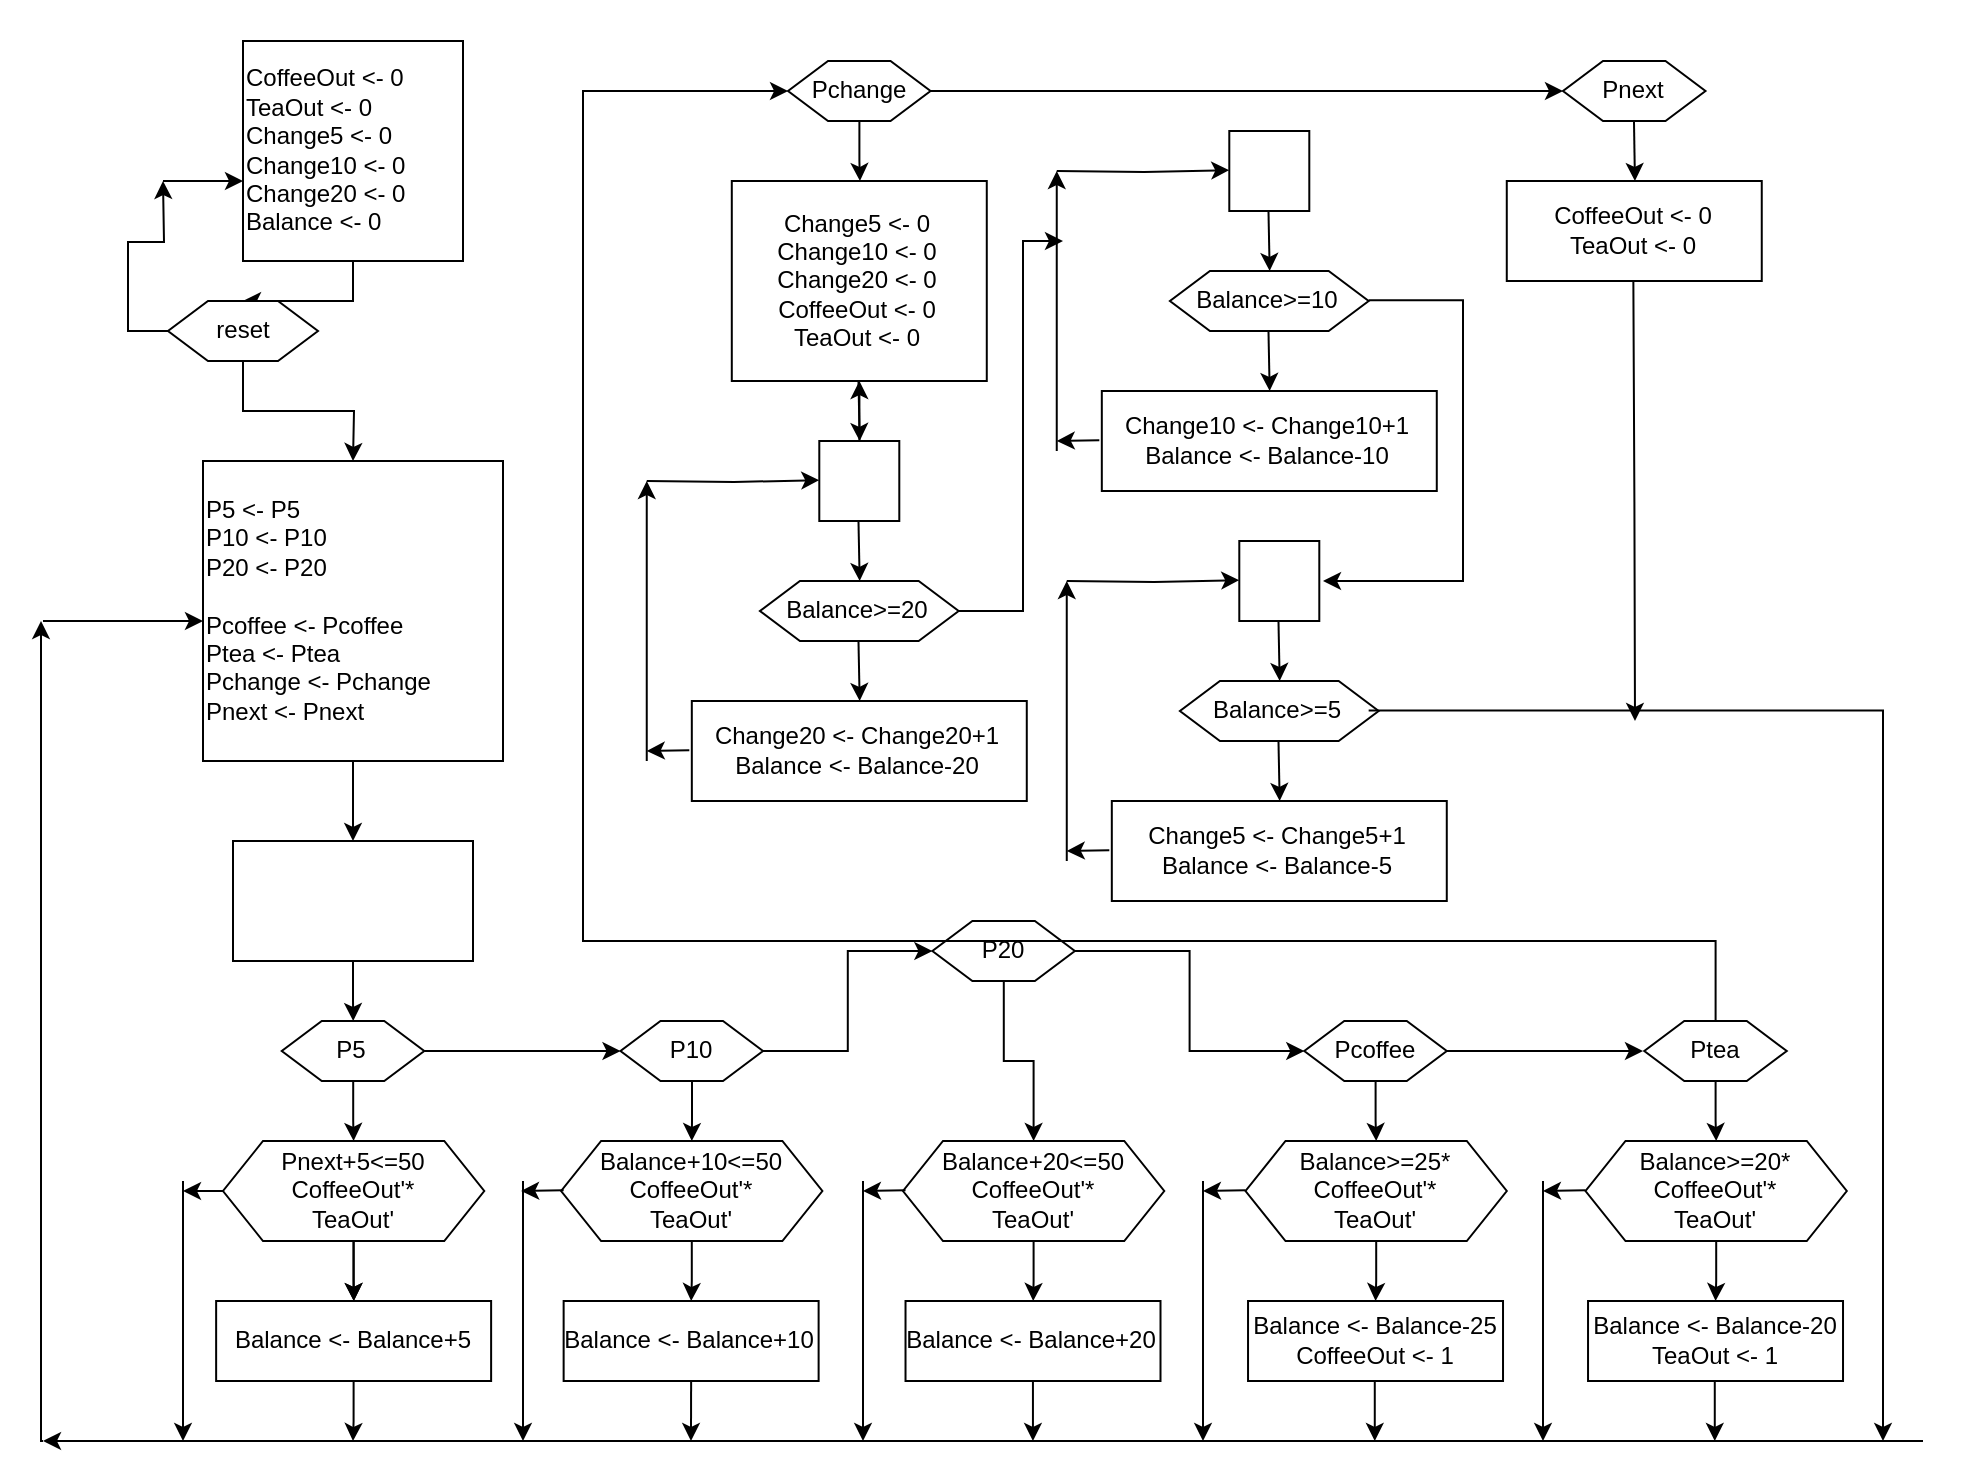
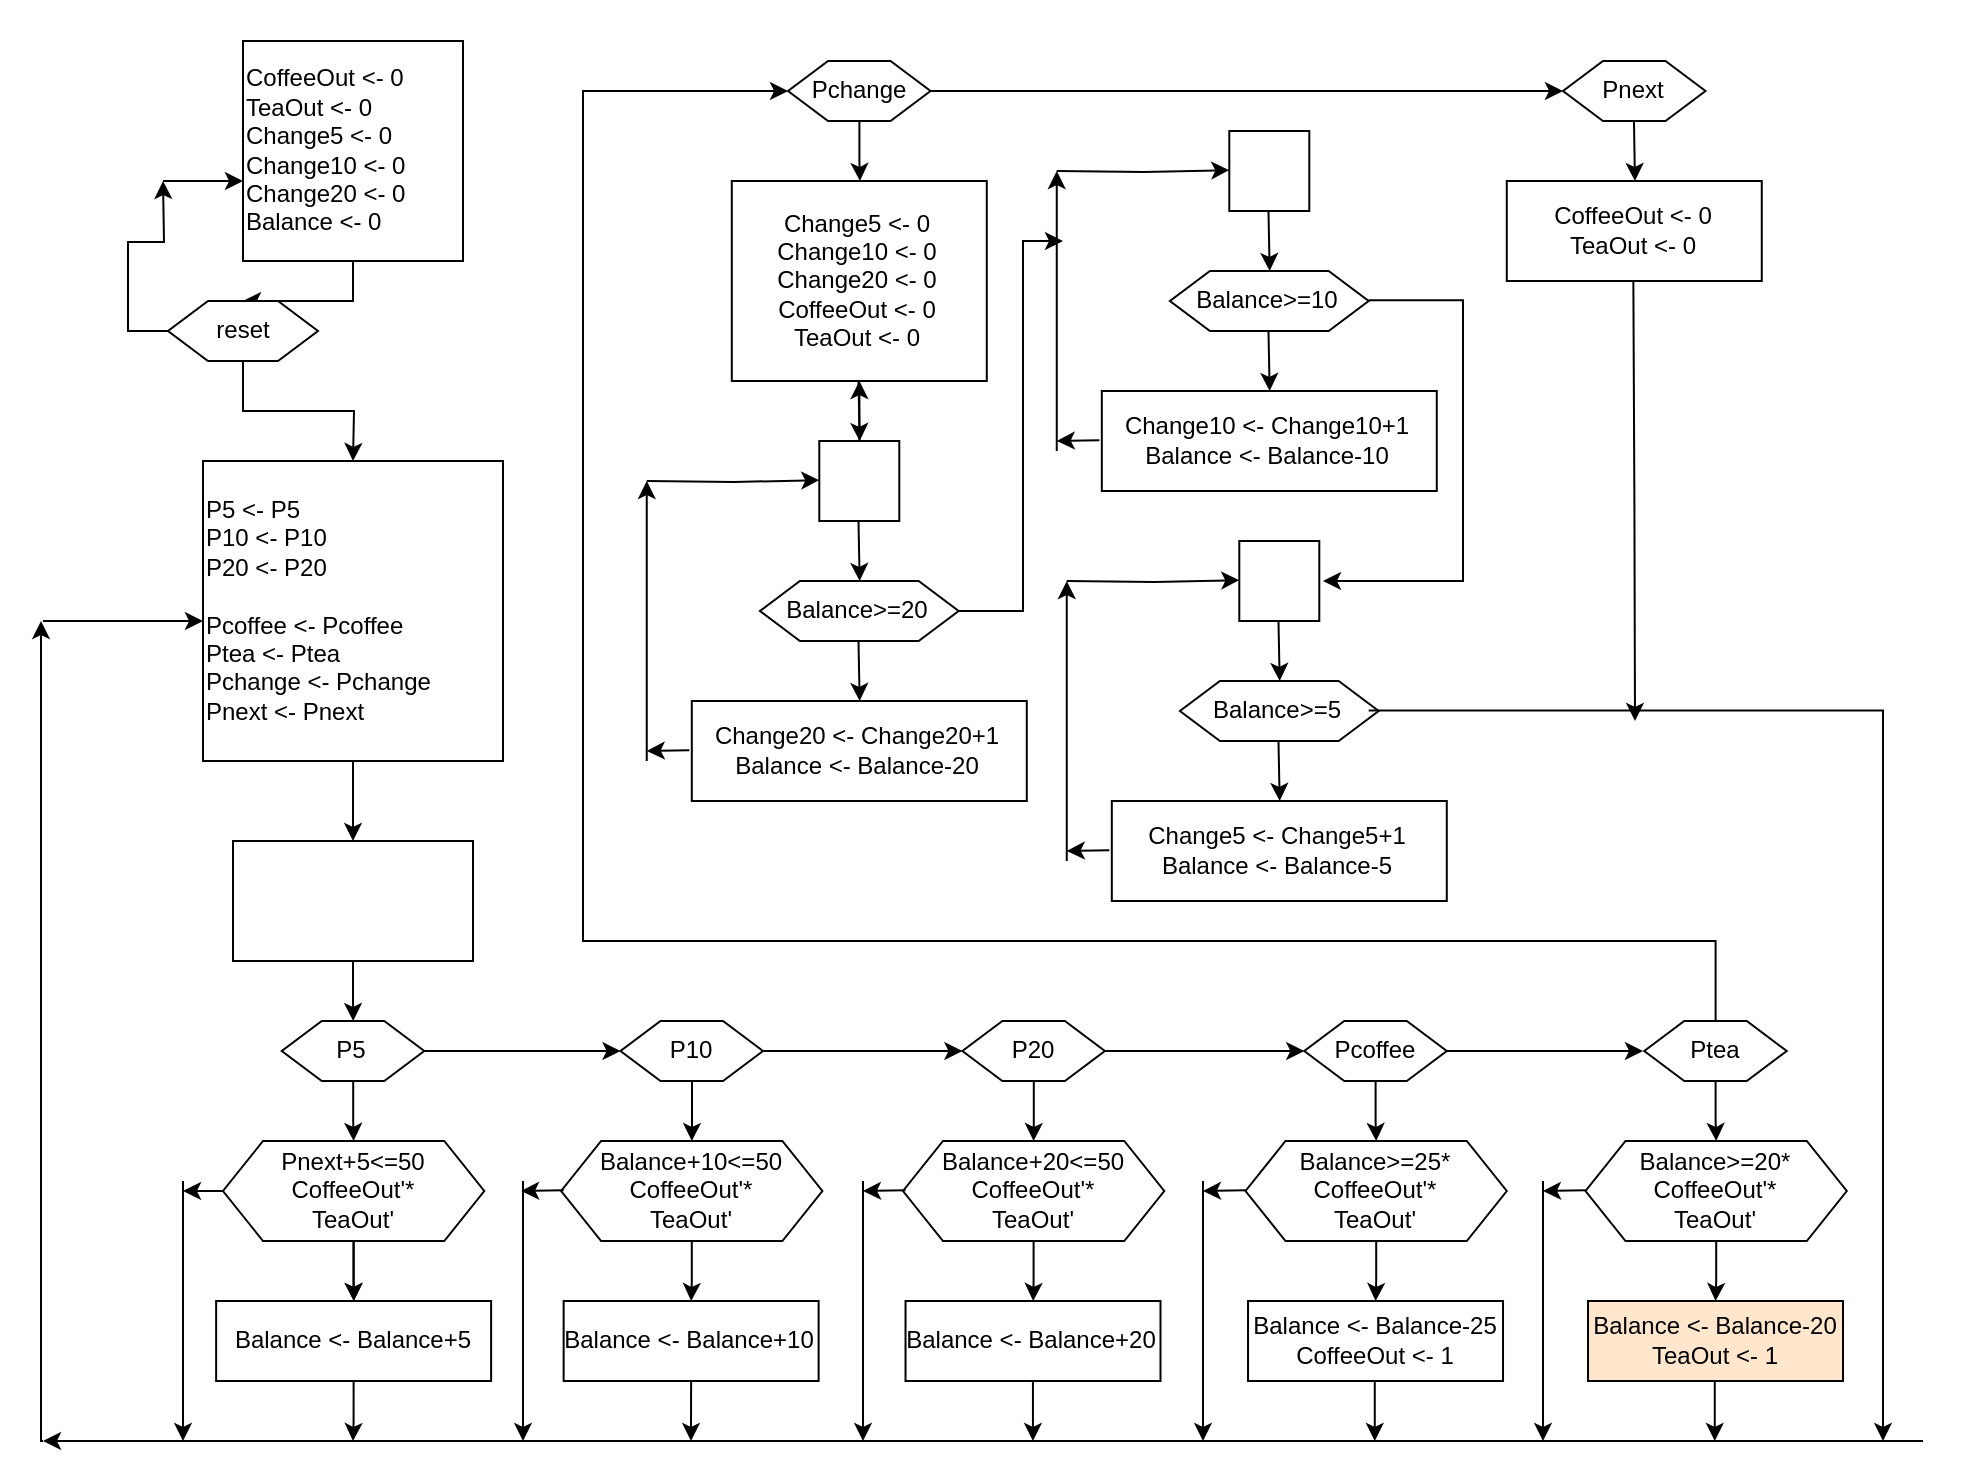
(1004, 951) -> (1034, 1051)
(1716, 1341) -> (1716, 1341)
